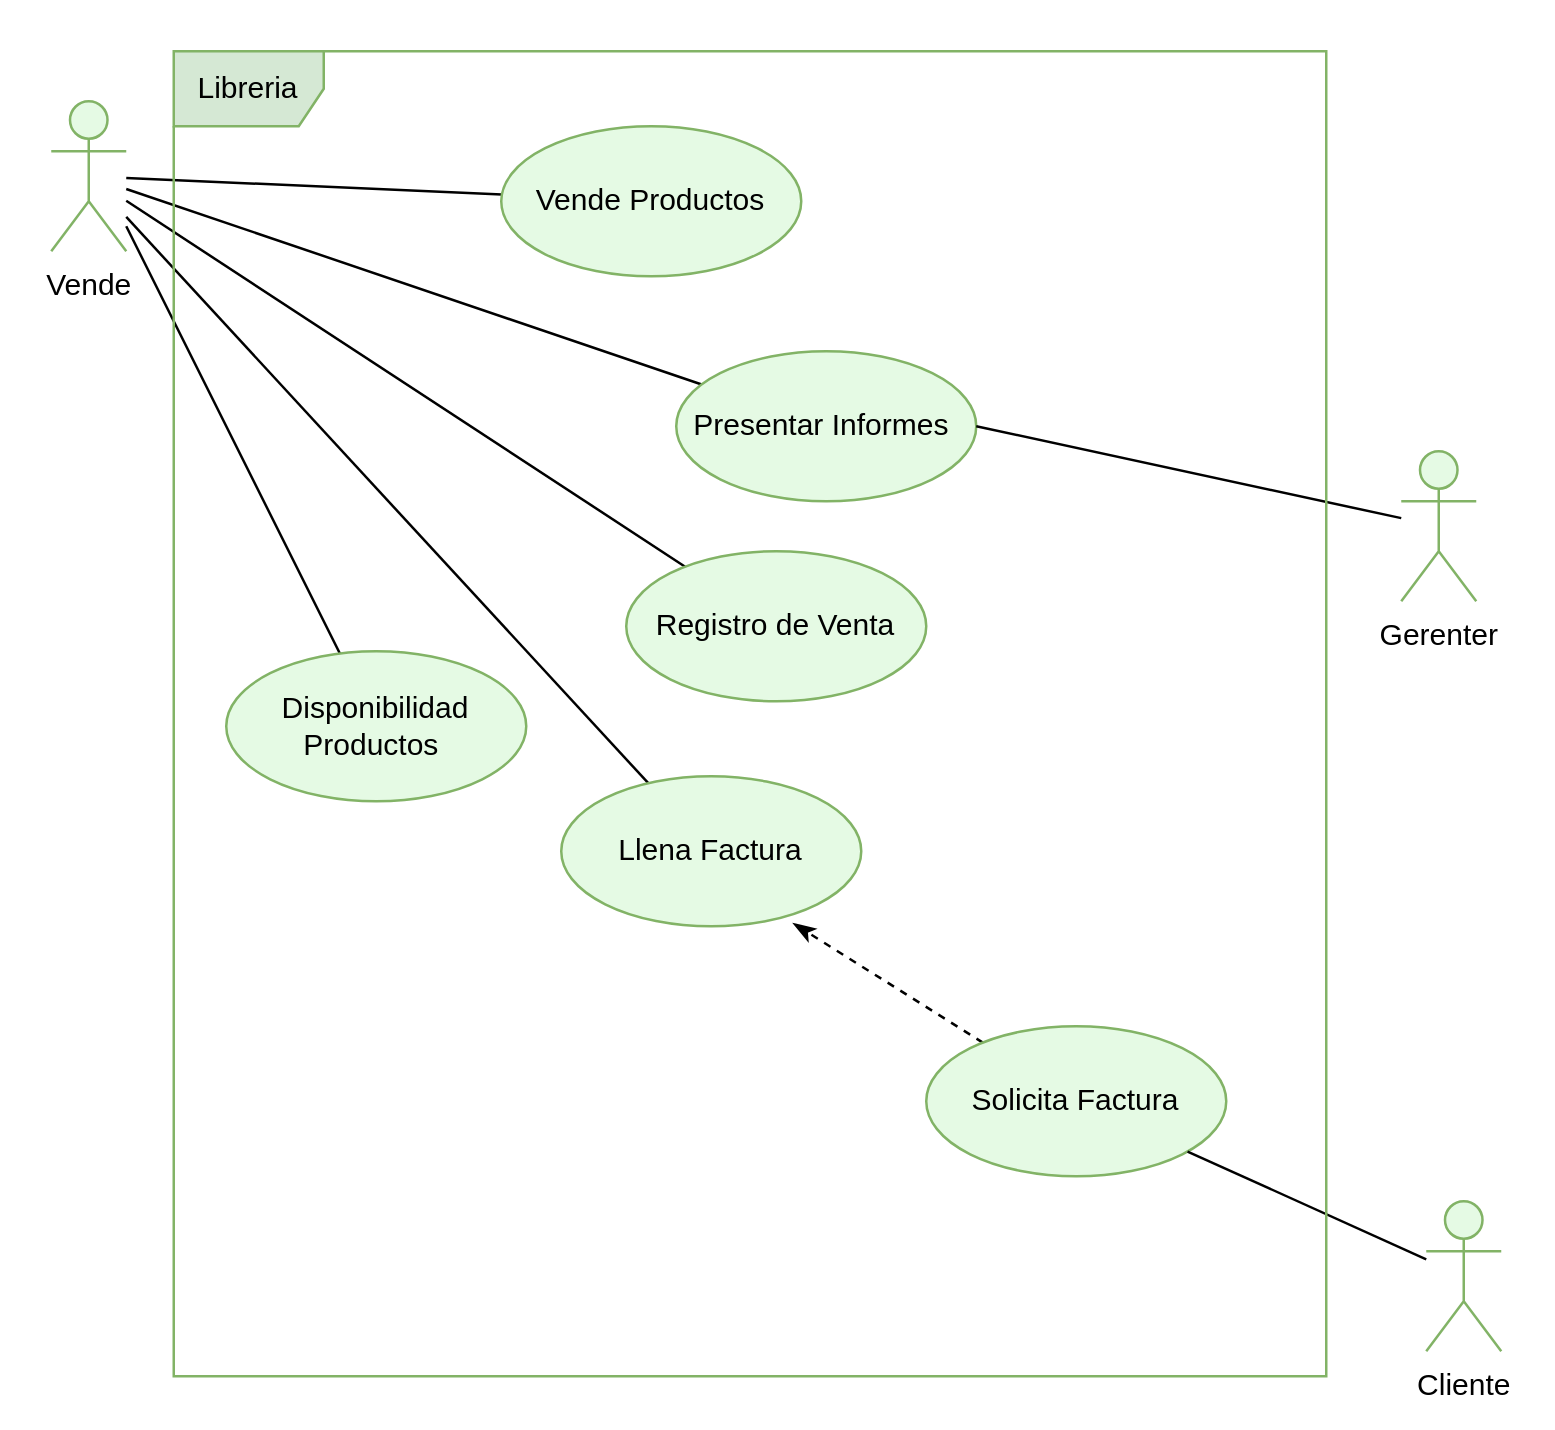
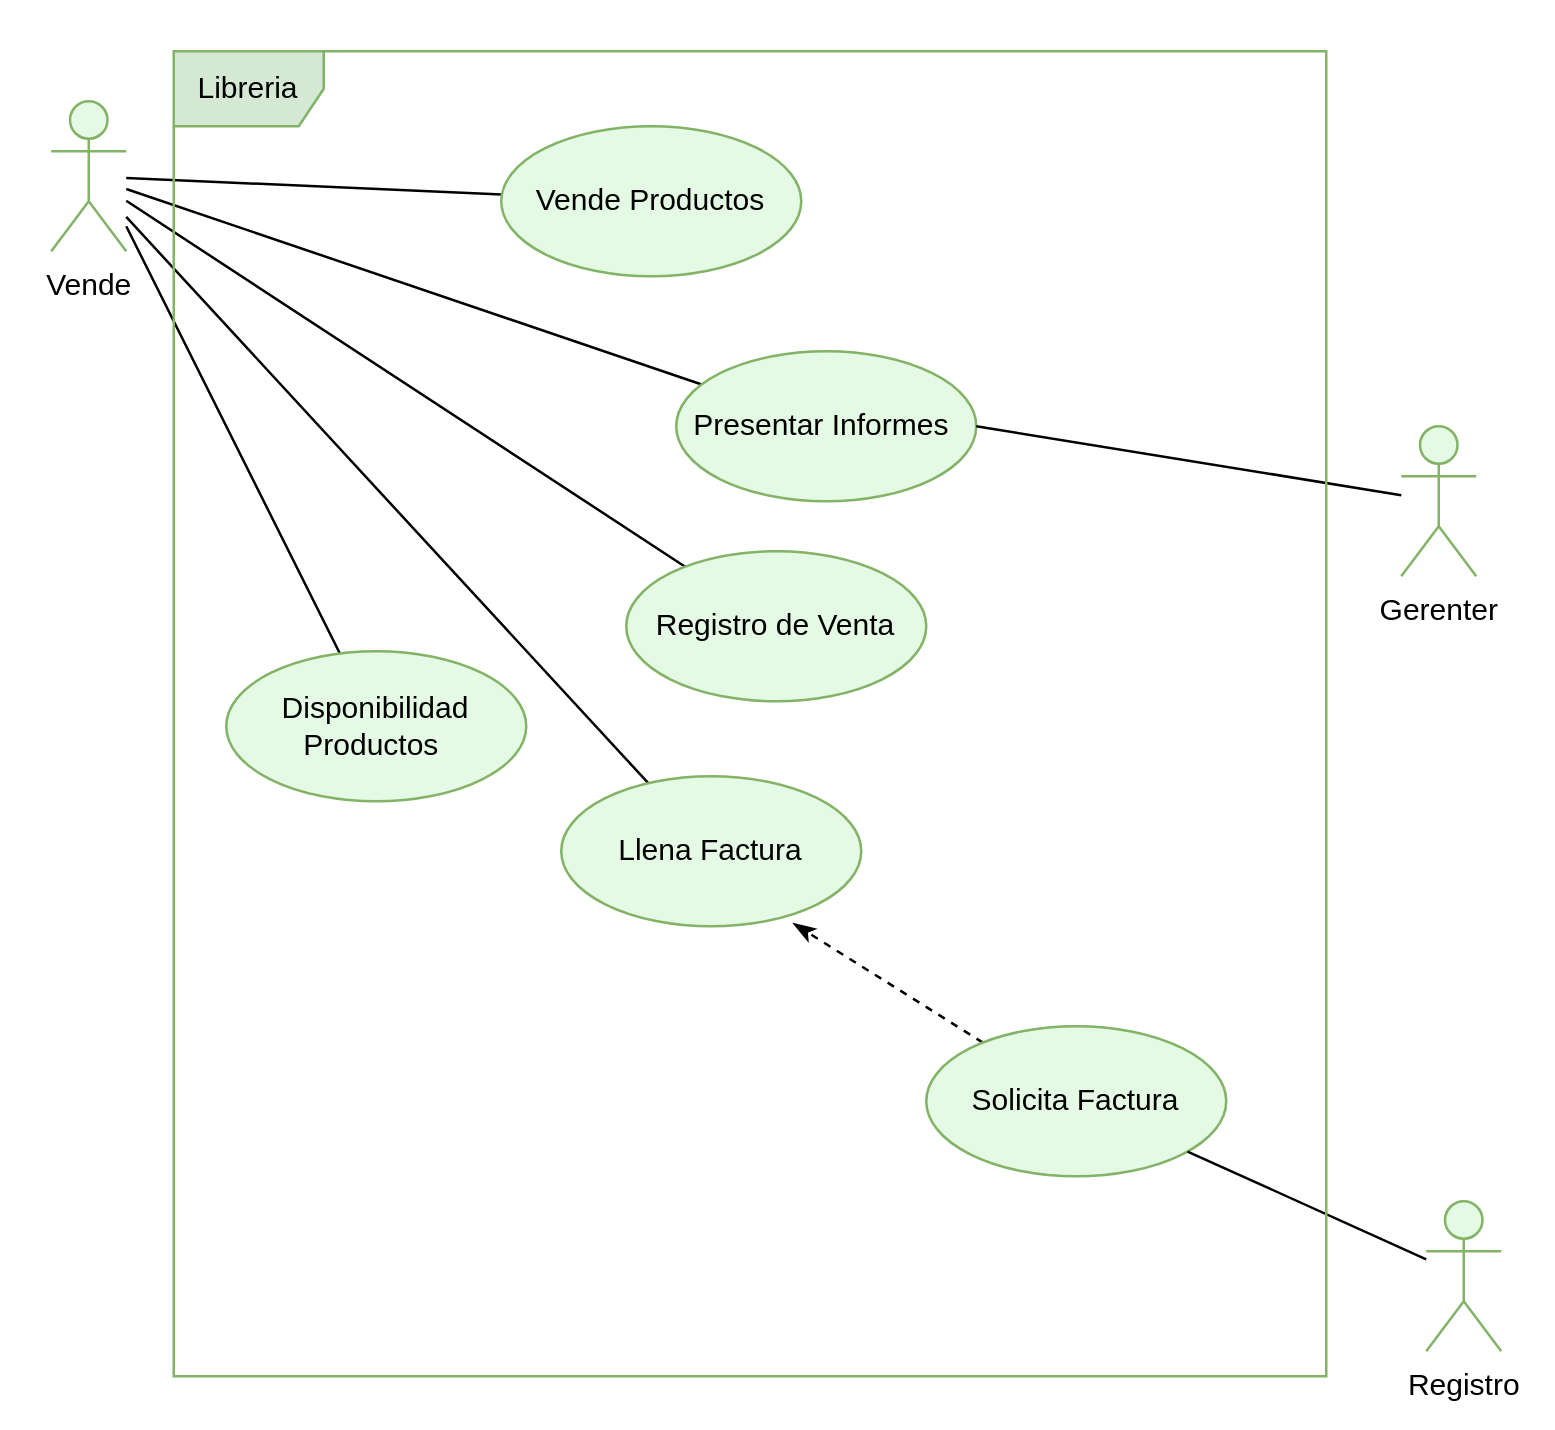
(1439, 526) -> (1439, 501)
(1465, 1387) -> (1465, 1387)
